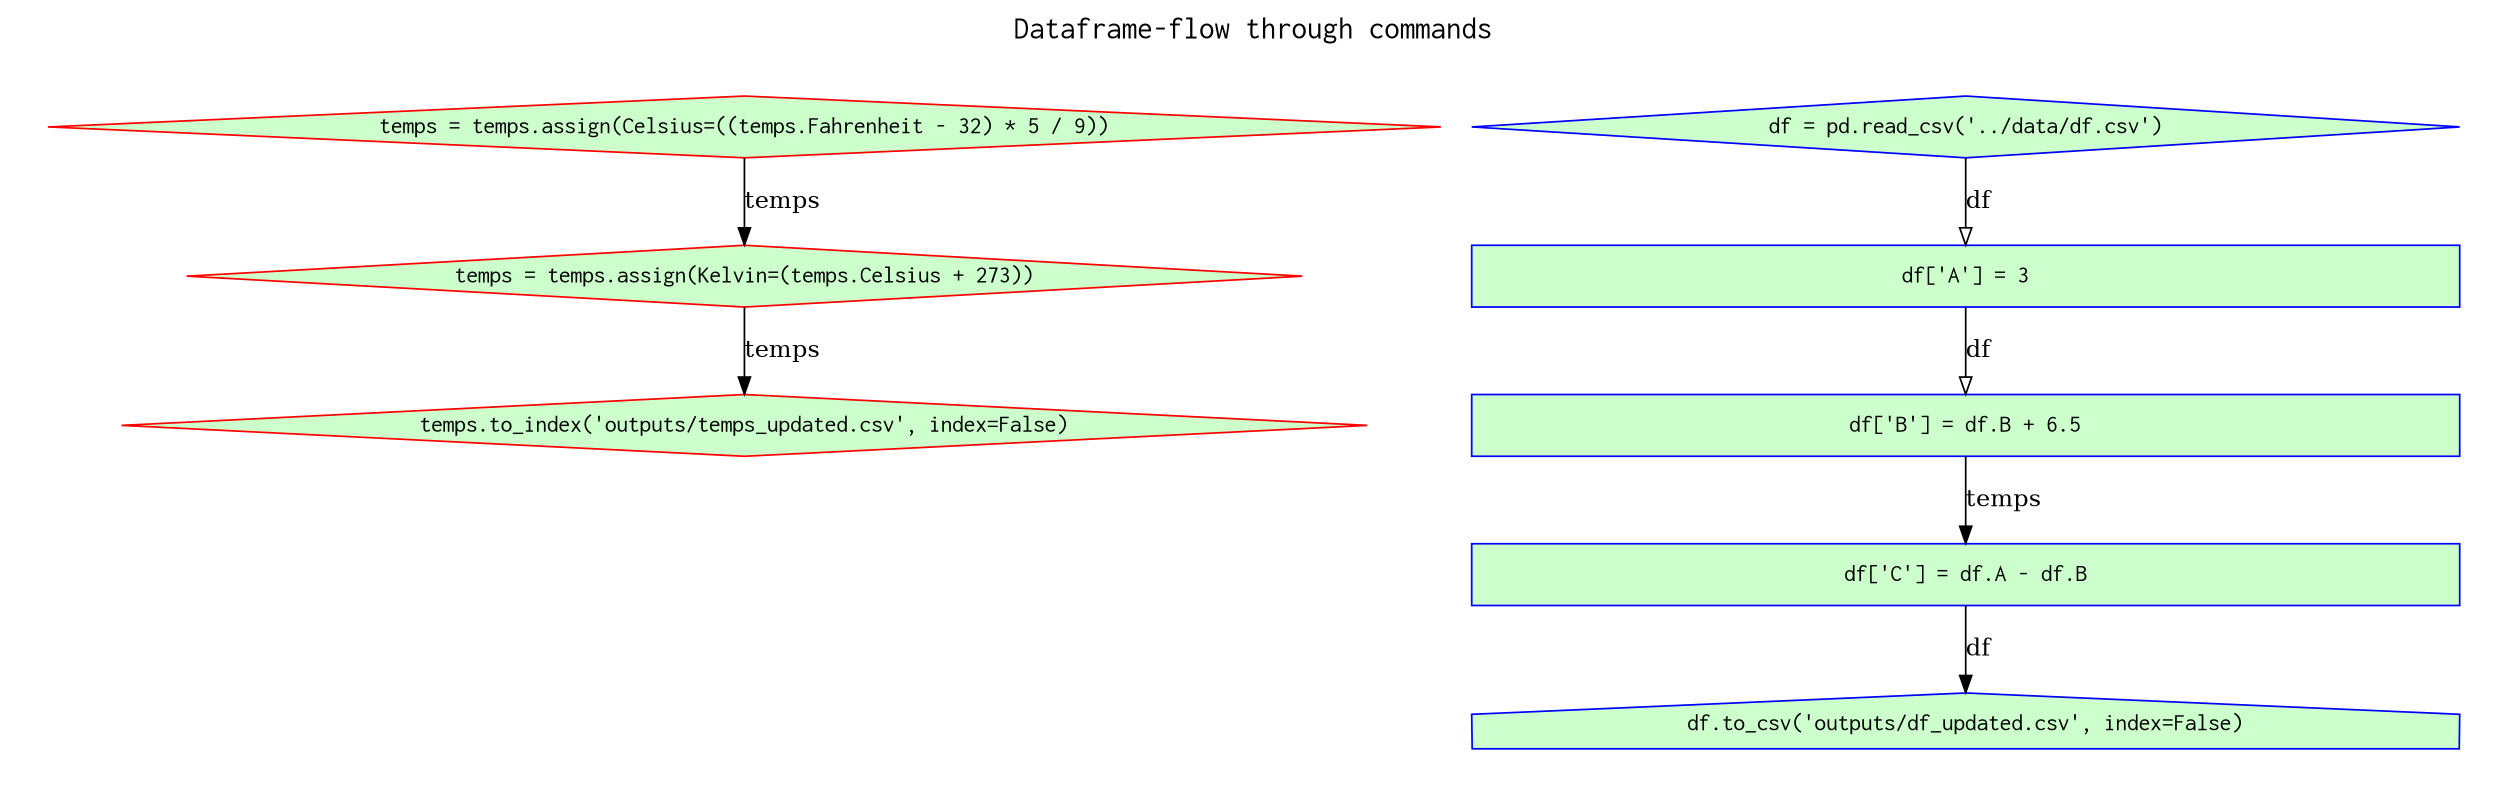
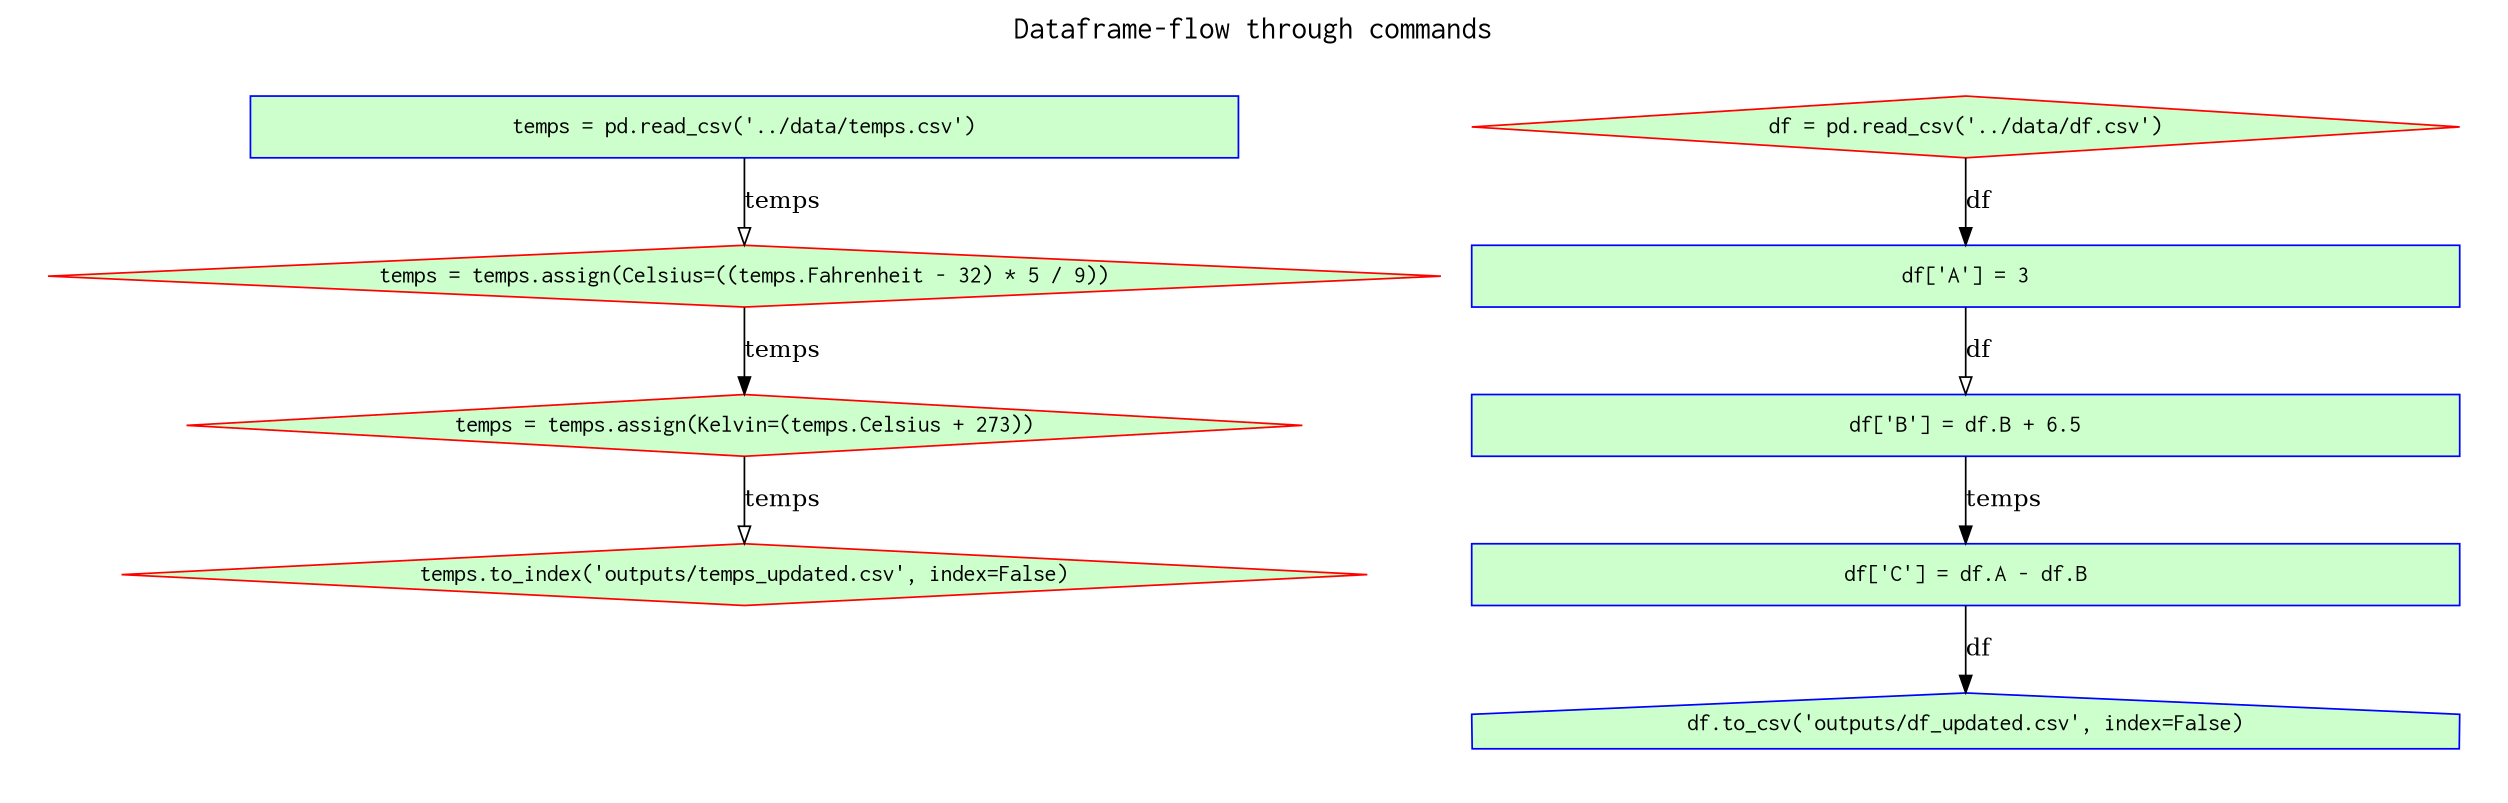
none -> (744, 127)
(1966, 127) -> (1966, 127)
(1966, 193) -> (1966, 193)
(744, 342) -> (744, 491)
